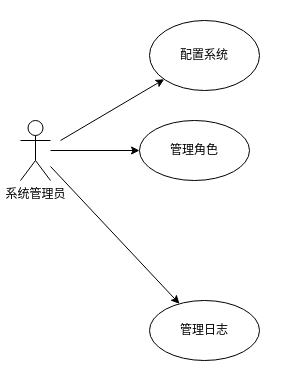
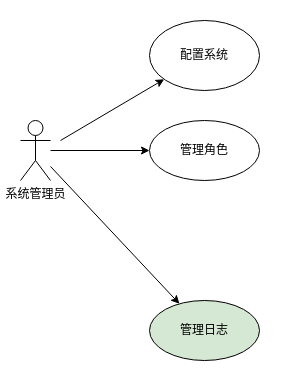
(195, 151) -> (205, 151)
(205, 331) -> (205, 331)
